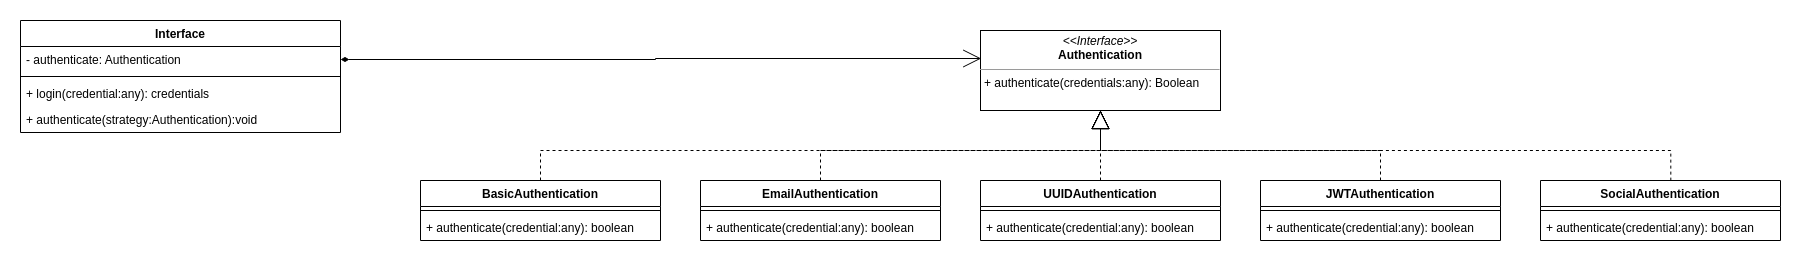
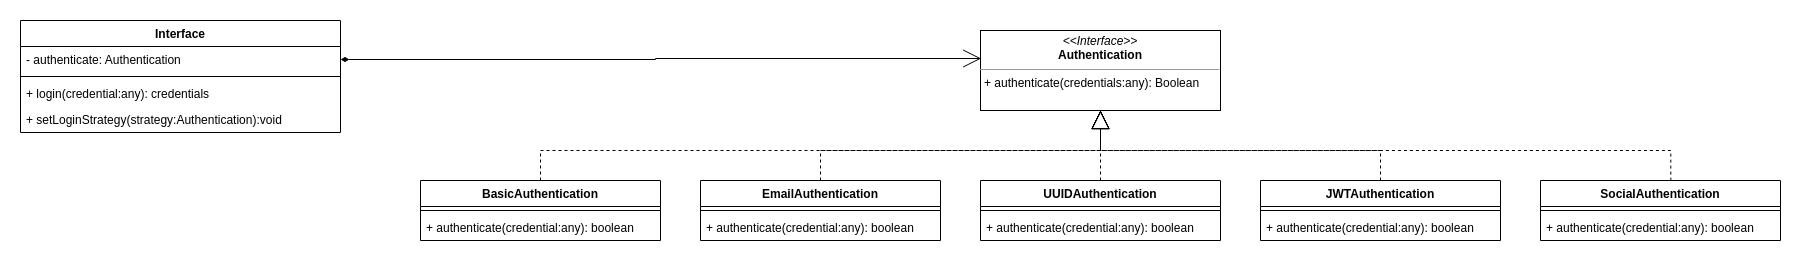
(163, 120) -> (176, 120)
